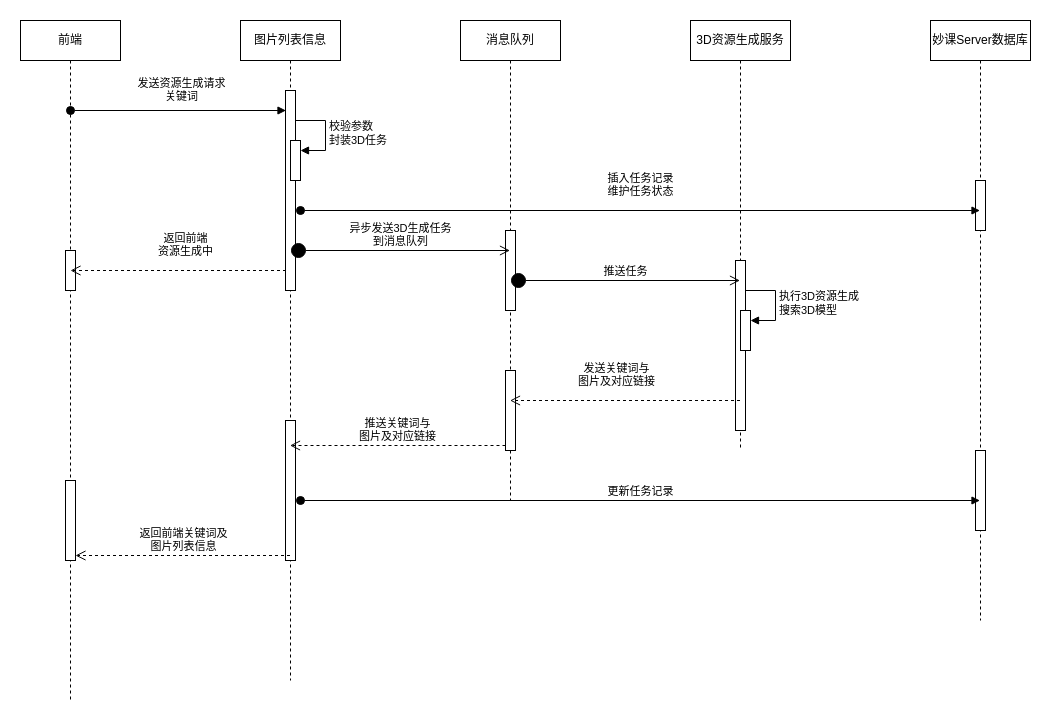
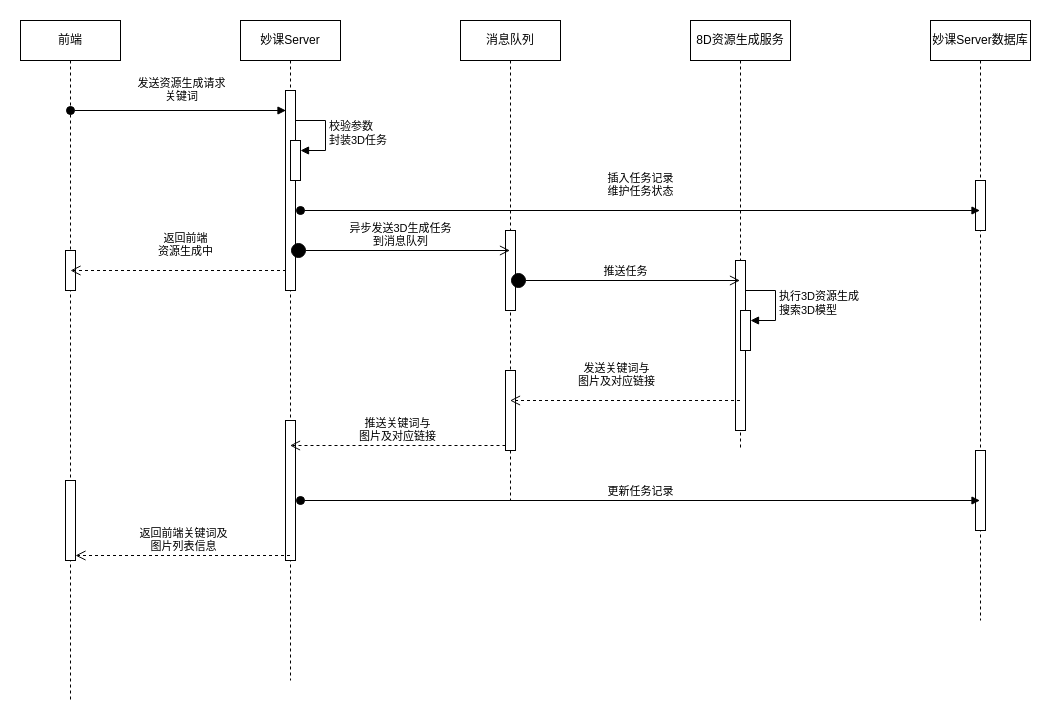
(291, 41) -> (291, 41)
(741, 41) -> (741, 41)
